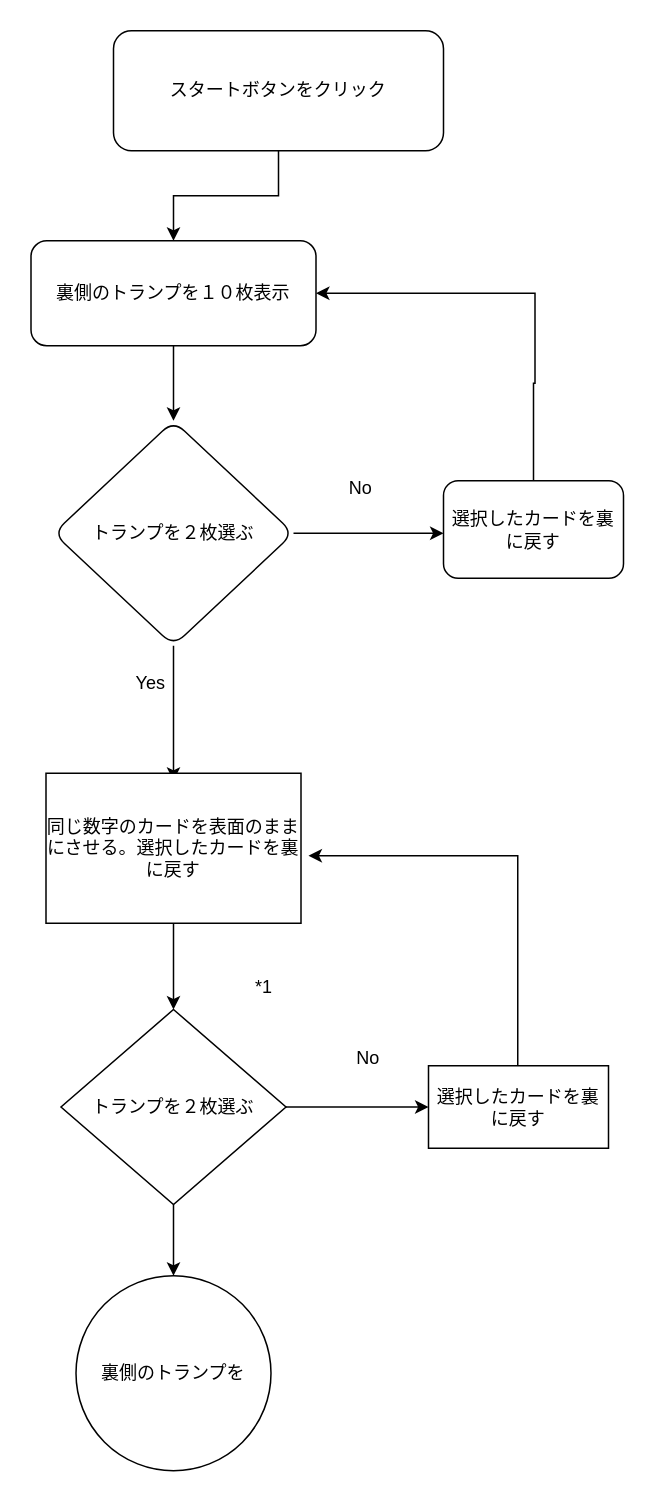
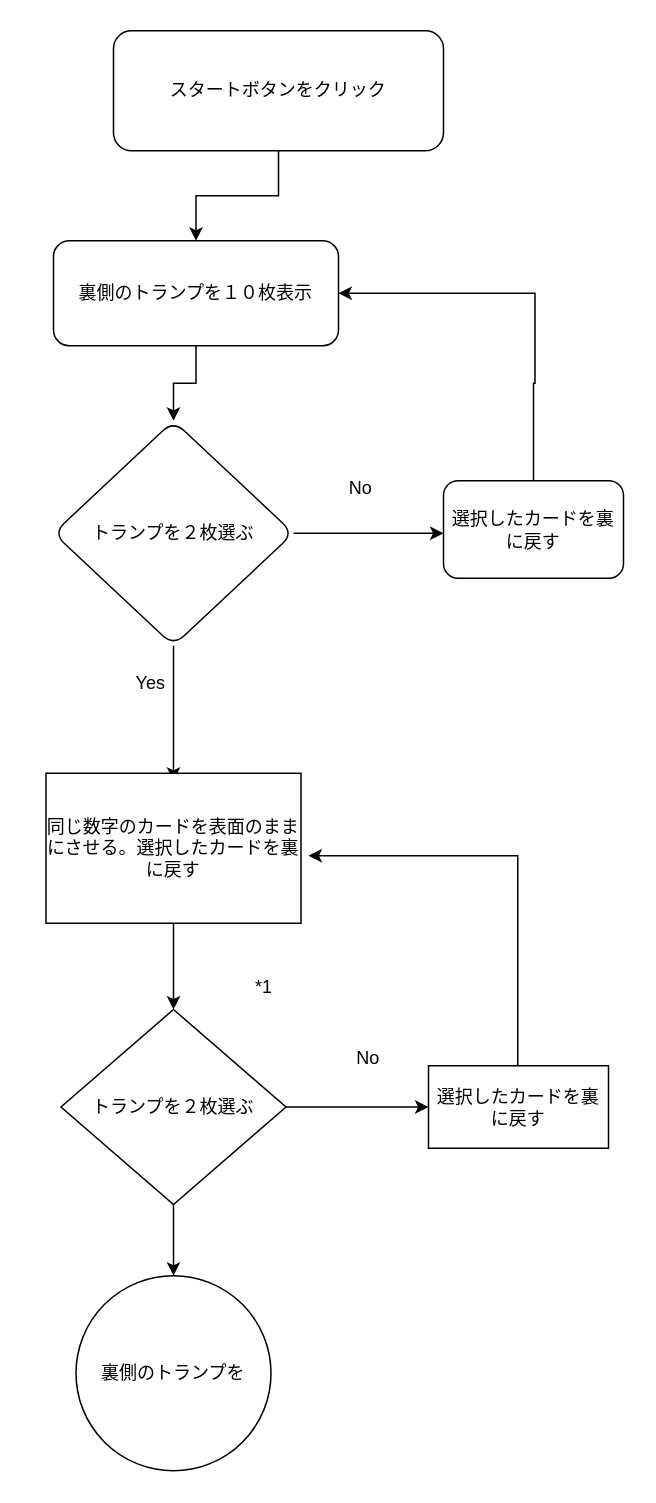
(173, 293) -> (196, 293)
